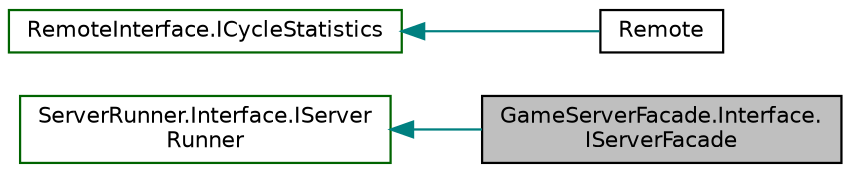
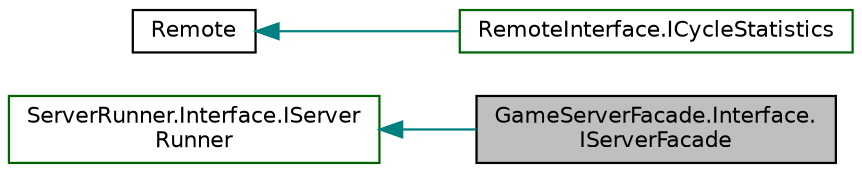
(512, 31) -> (369, 31)
